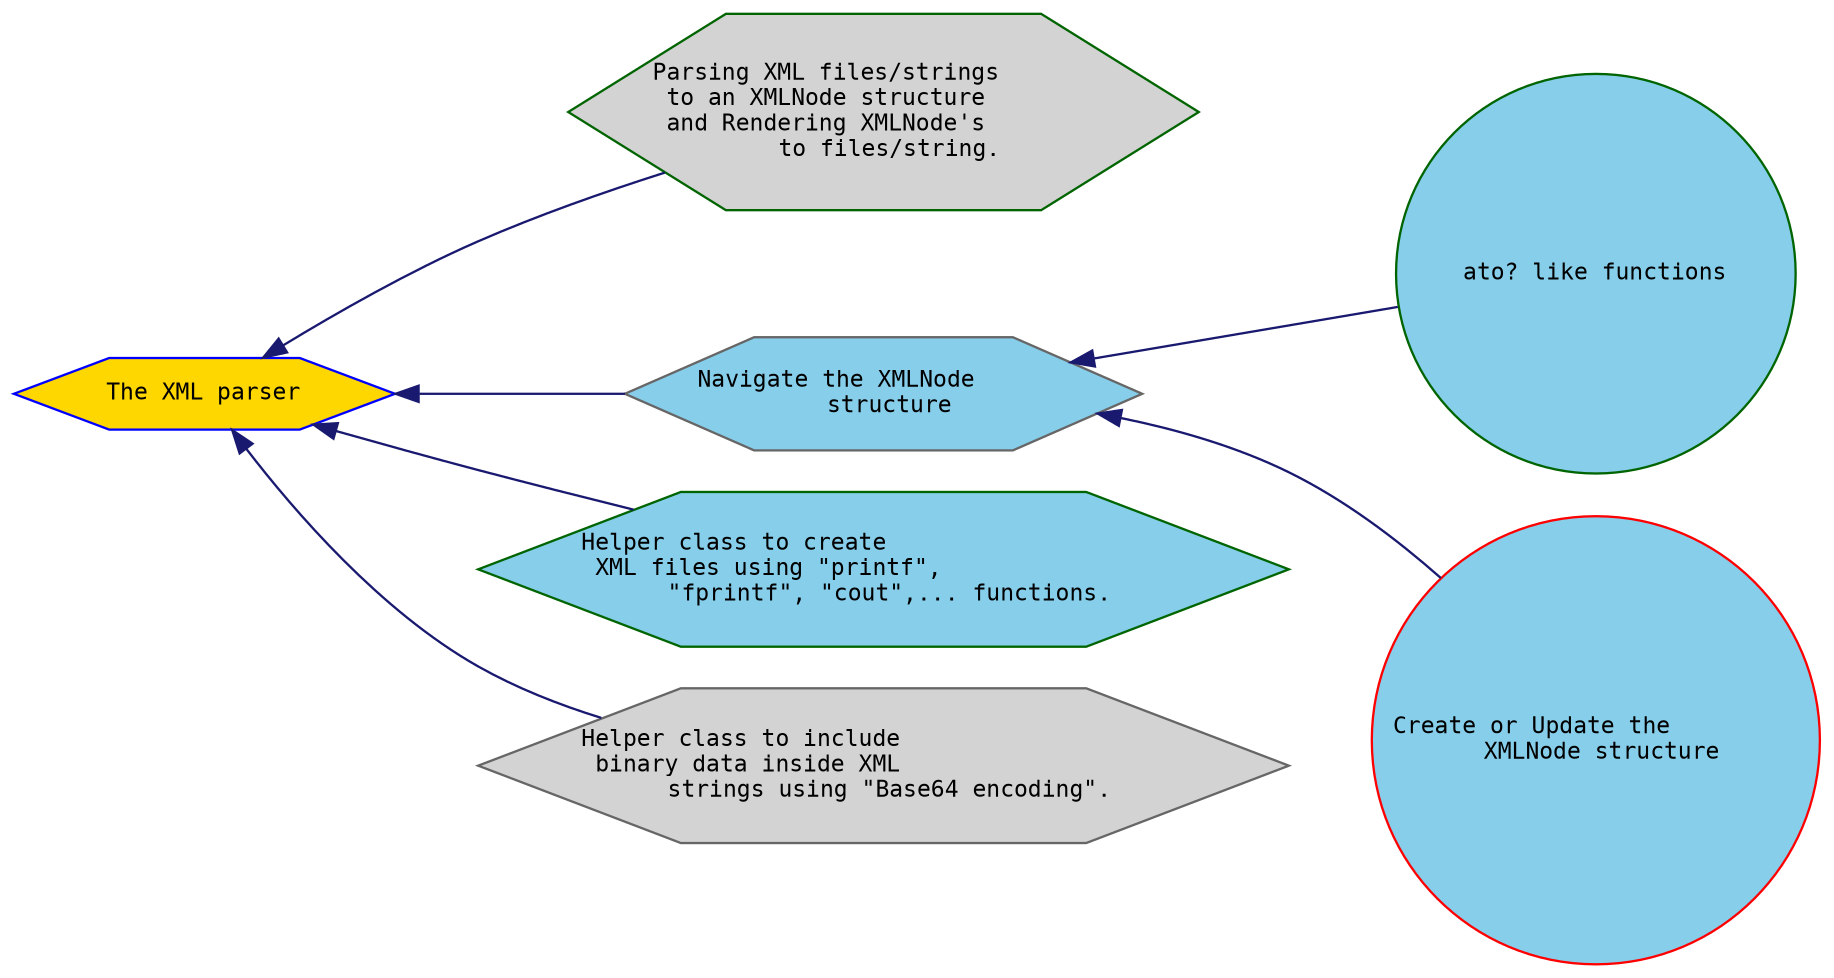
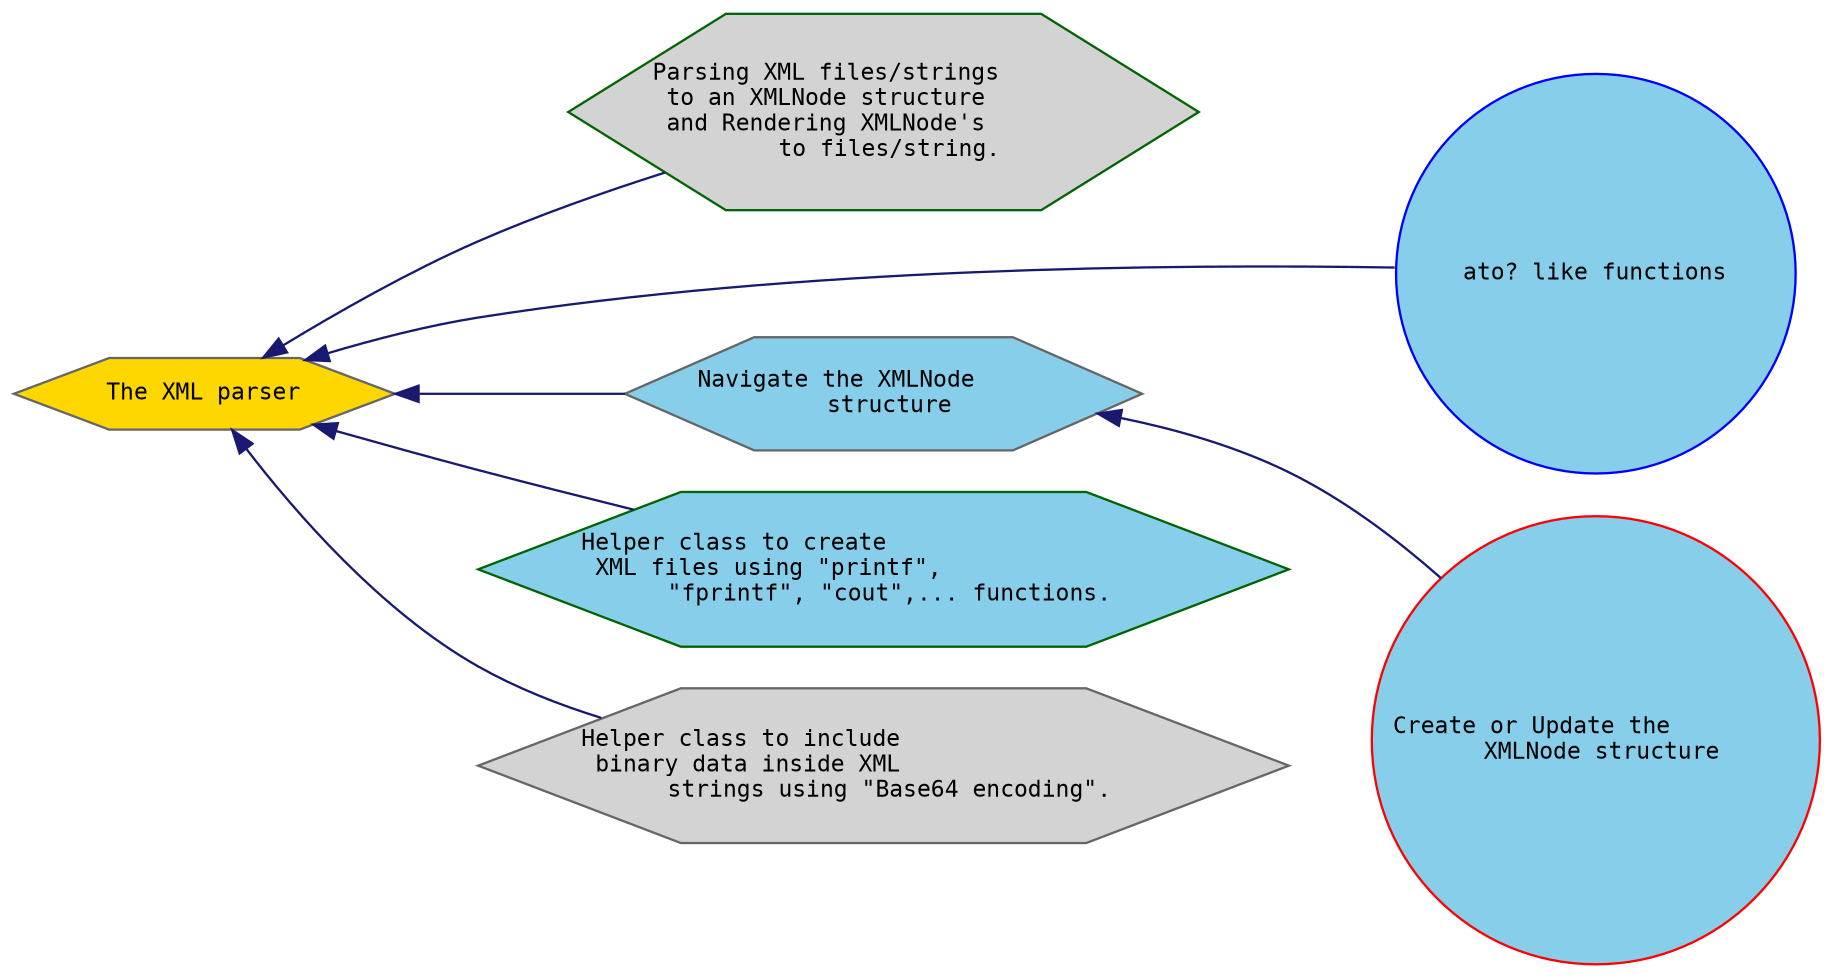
(1596, 274) -> (1596, 274)
(1246, 333) -> (858, 278)
(204, 394) -> (204, 394)
